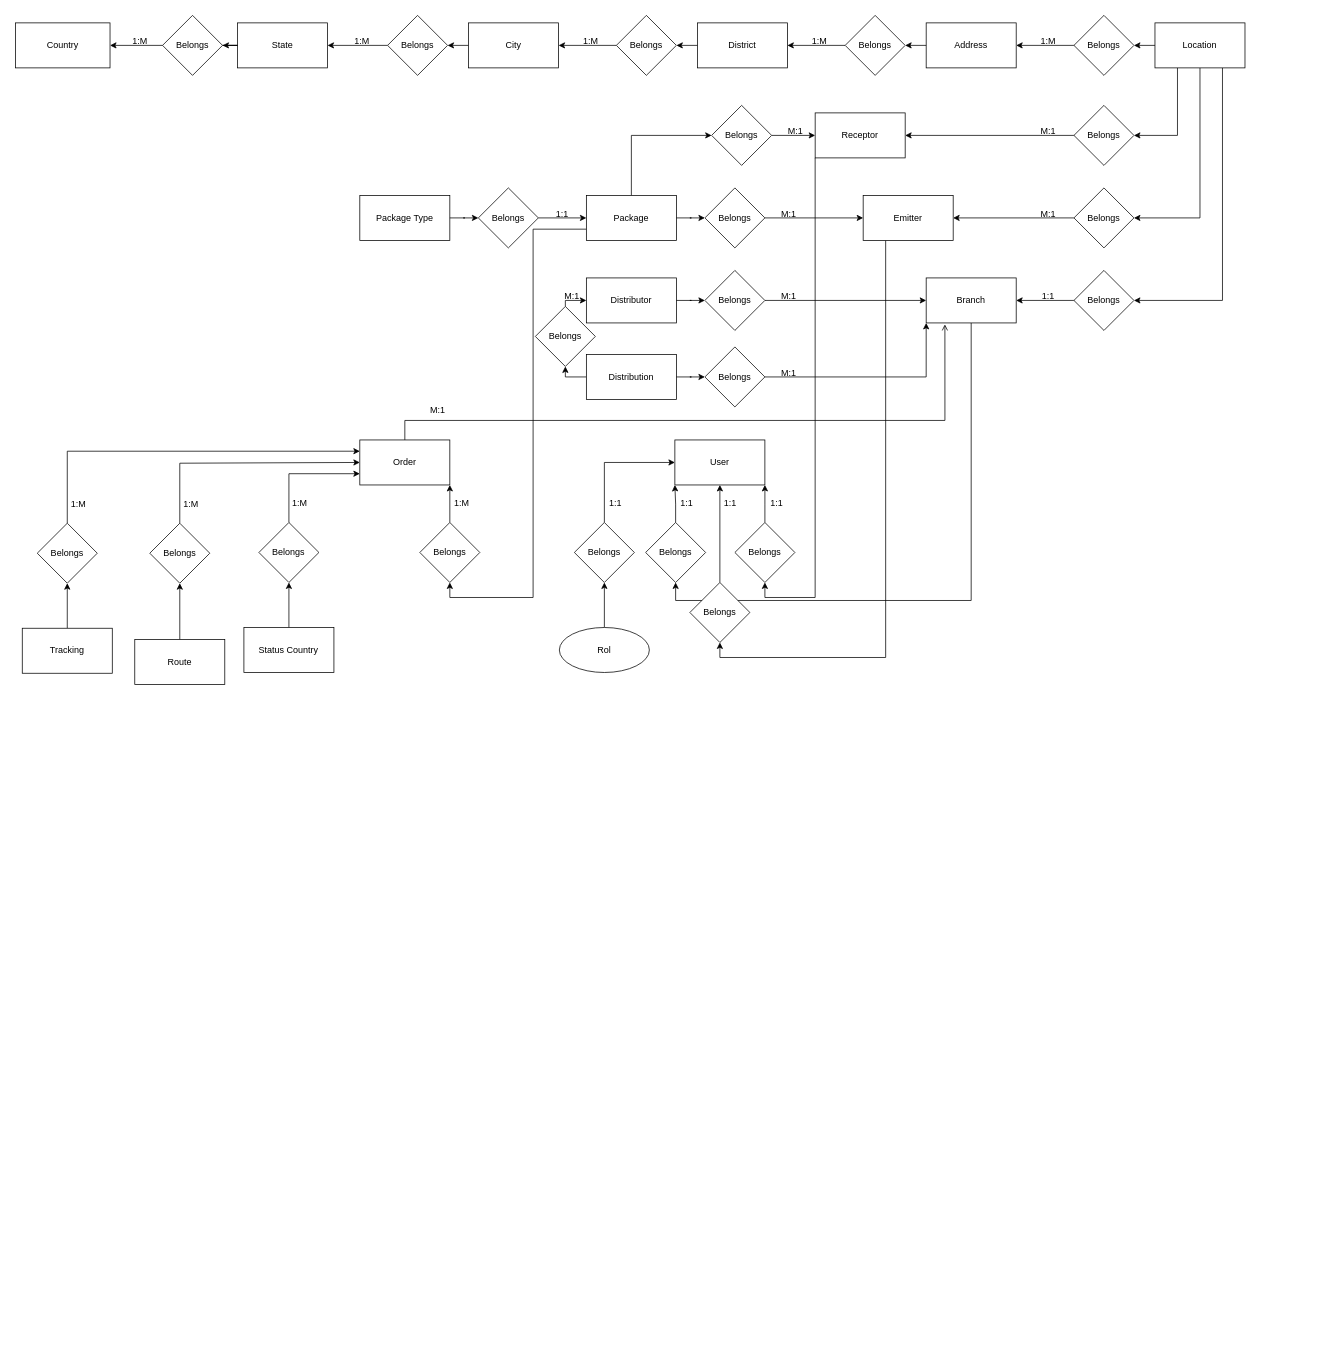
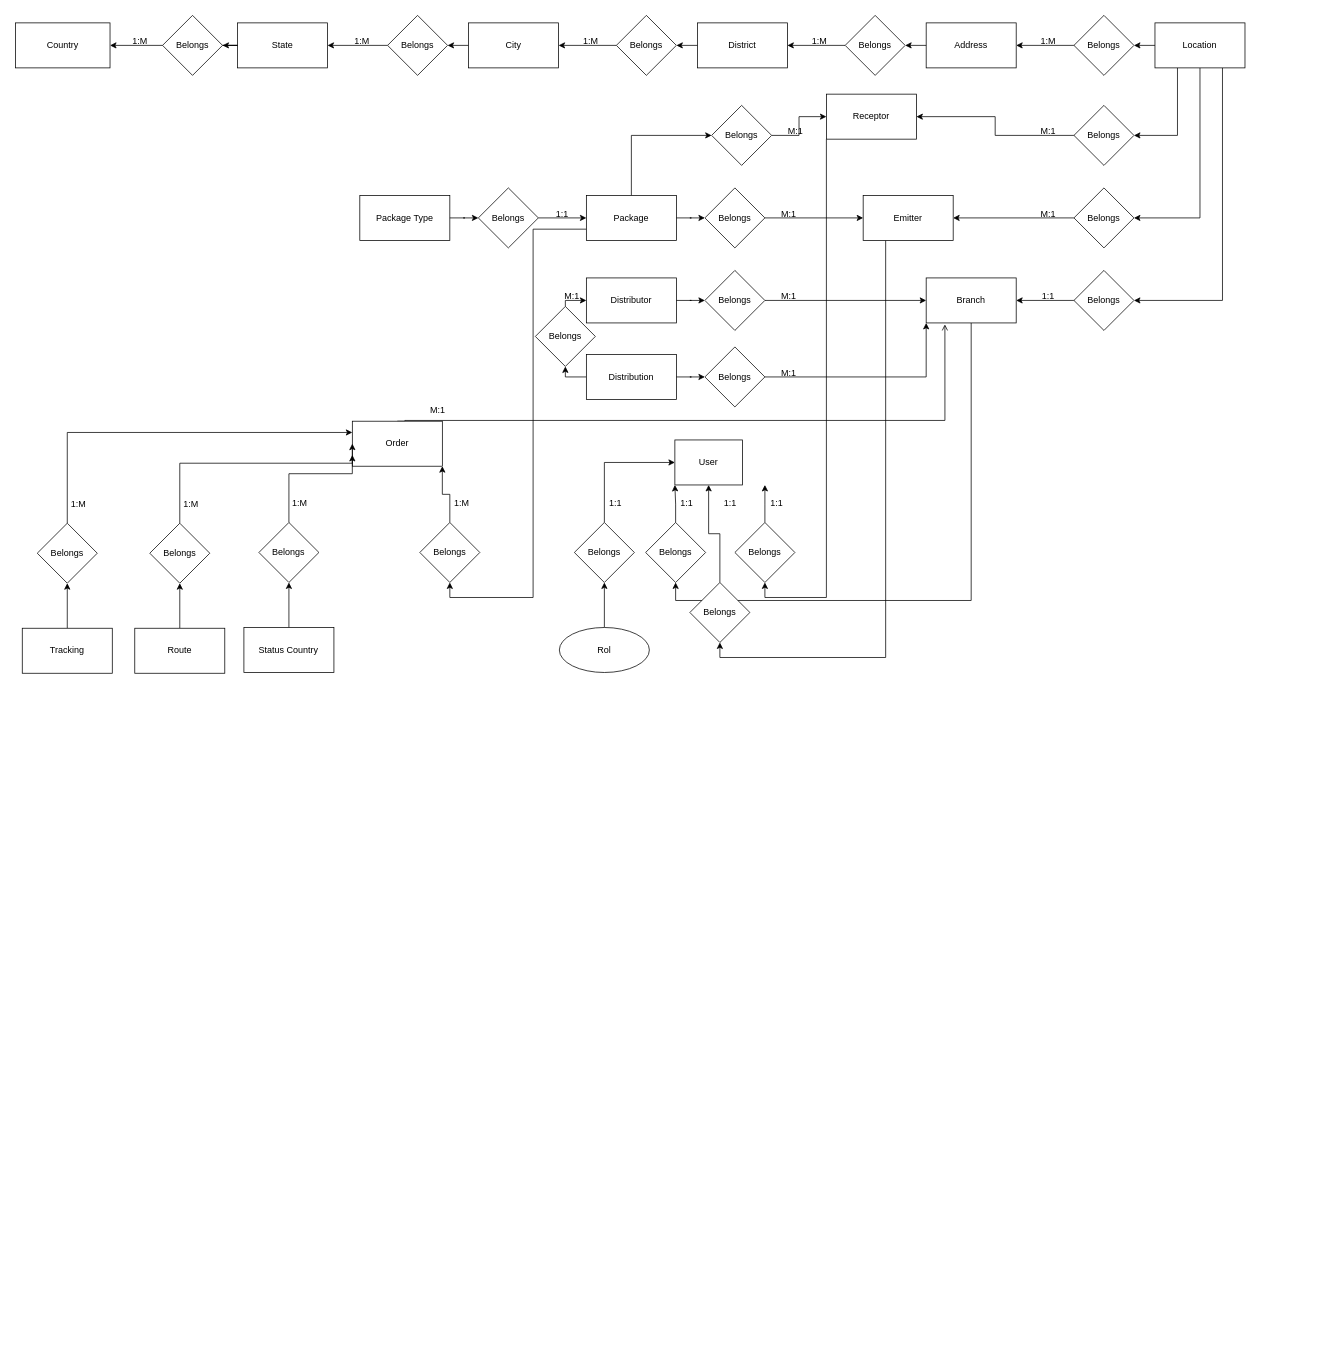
(860, 135) -> (871, 117)
(405, 462) -> (397, 444)
(720, 462) -> (708, 462)
(180, 662) -> (180, 651)
